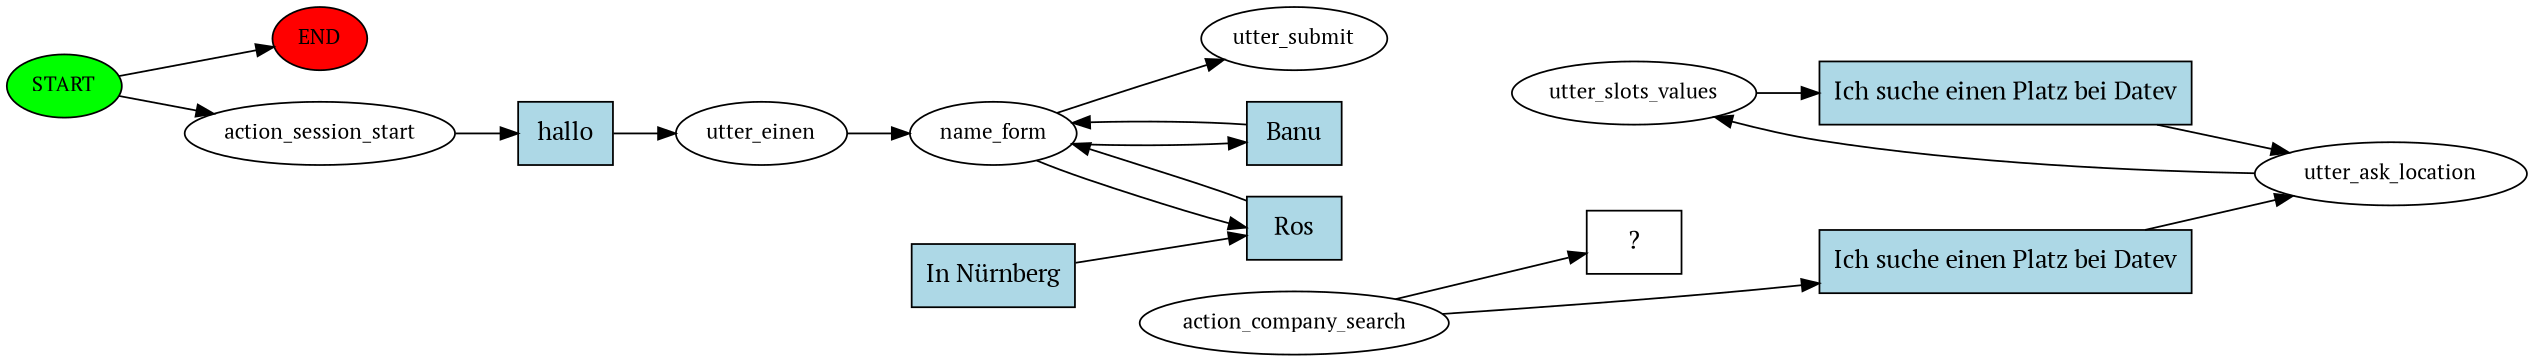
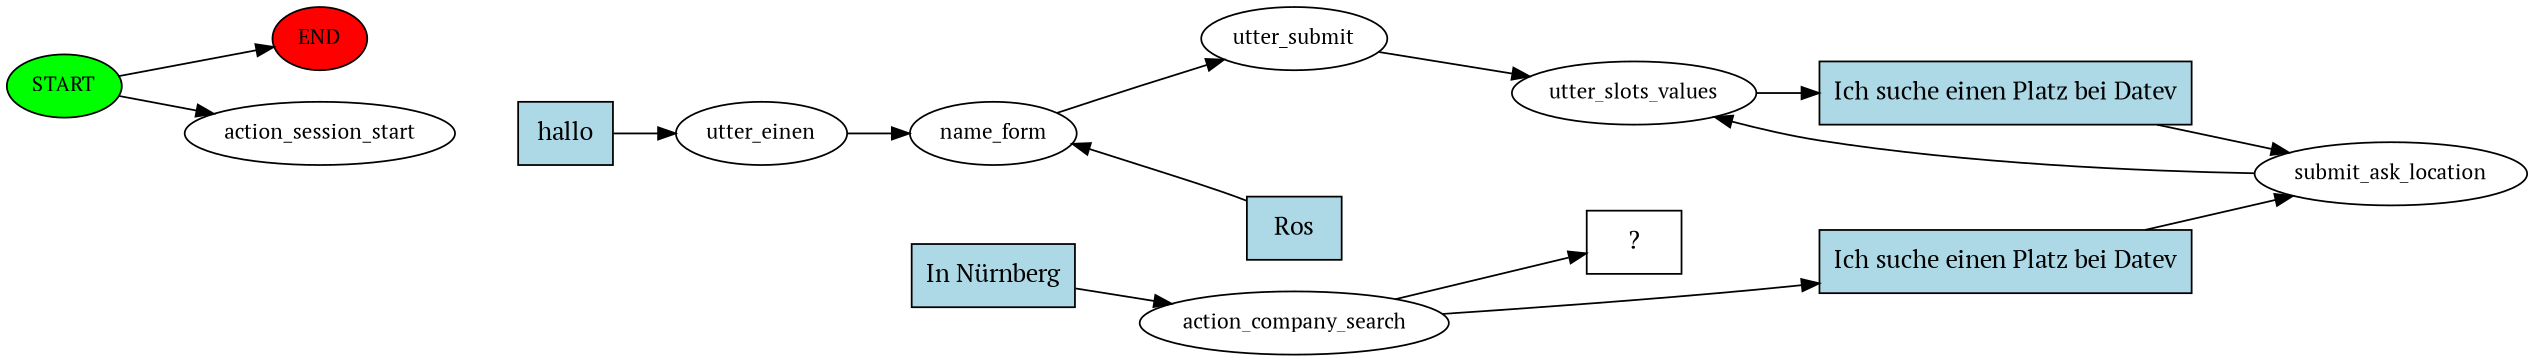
none -> (1446, 63)
(478, 133) -> none
(1294, 133) -> none
(2391, 174) -> (2391, 174)
(1132, 194) -> none
(1152, 251) -> (1115, 295)
